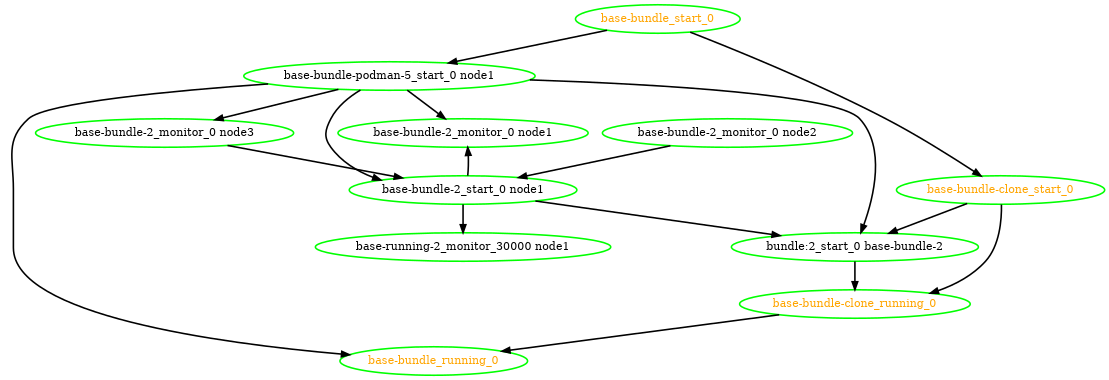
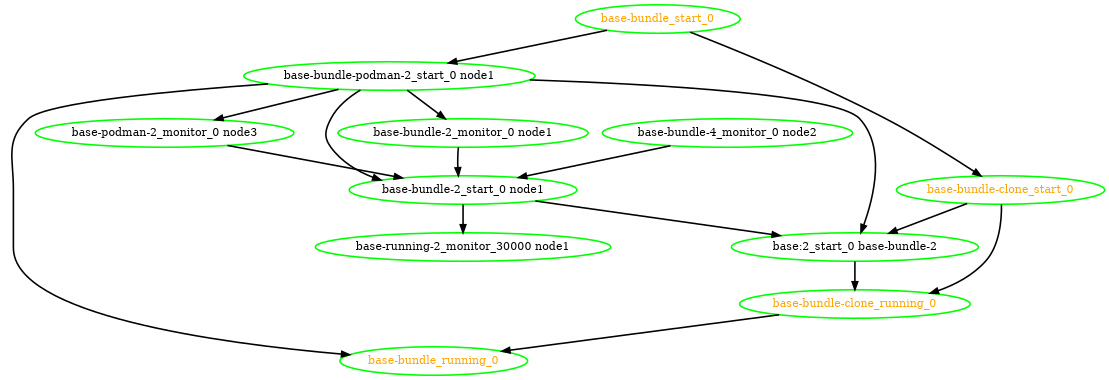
(389, 76) -> (389, 76)
(165, 133) -> (165, 133)
(727, 133) -> (727, 133)
(468, 166) -> (458, 158)
(855, 247) -> (855, 247)
